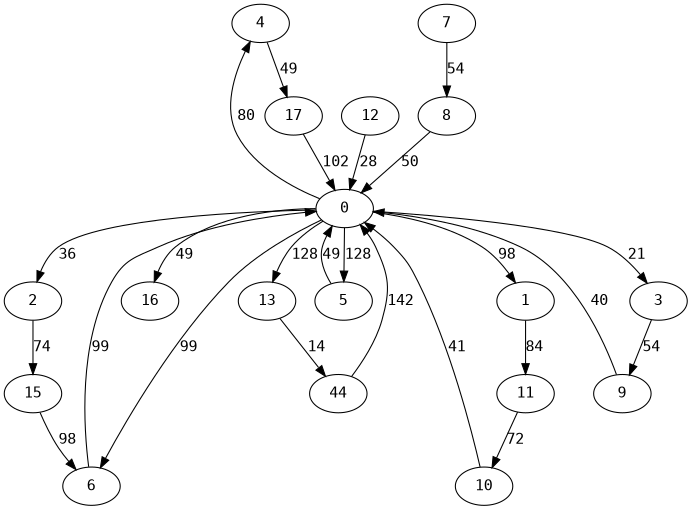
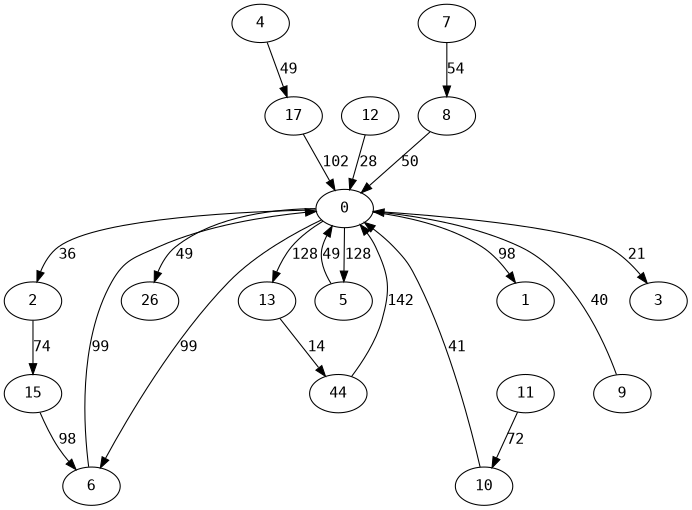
(242, 143) -> none
(150, 301) -> (150, 301)
(526, 342) -> none
(642, 343) -> none
